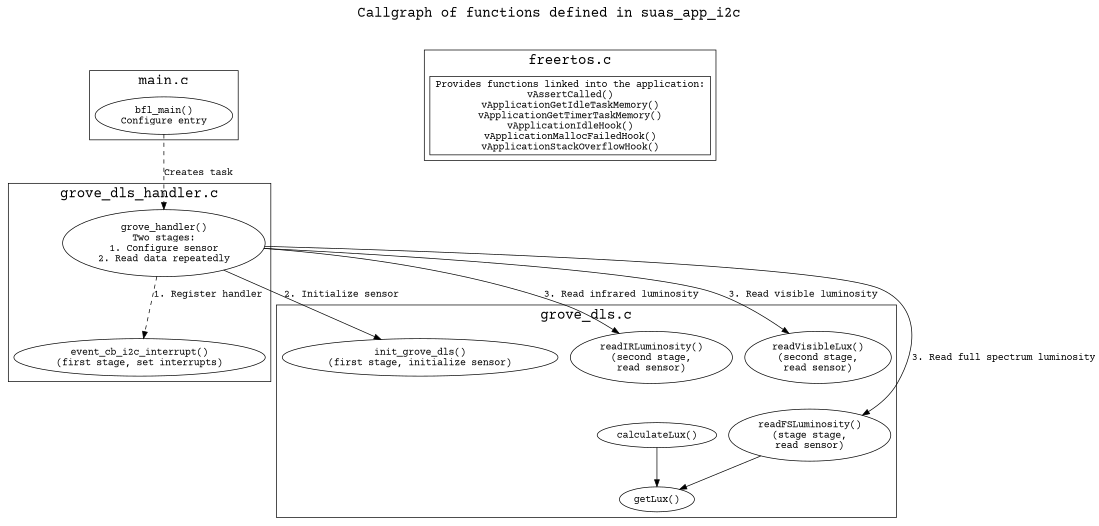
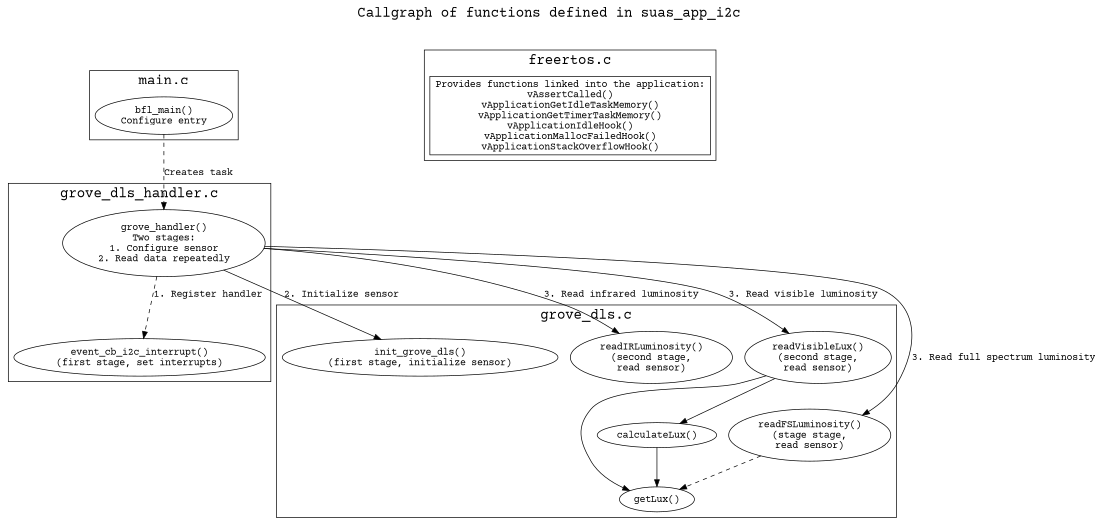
none -> (628, 394)
none -> (731, 400)
(723, 471) -> (723, 471)
